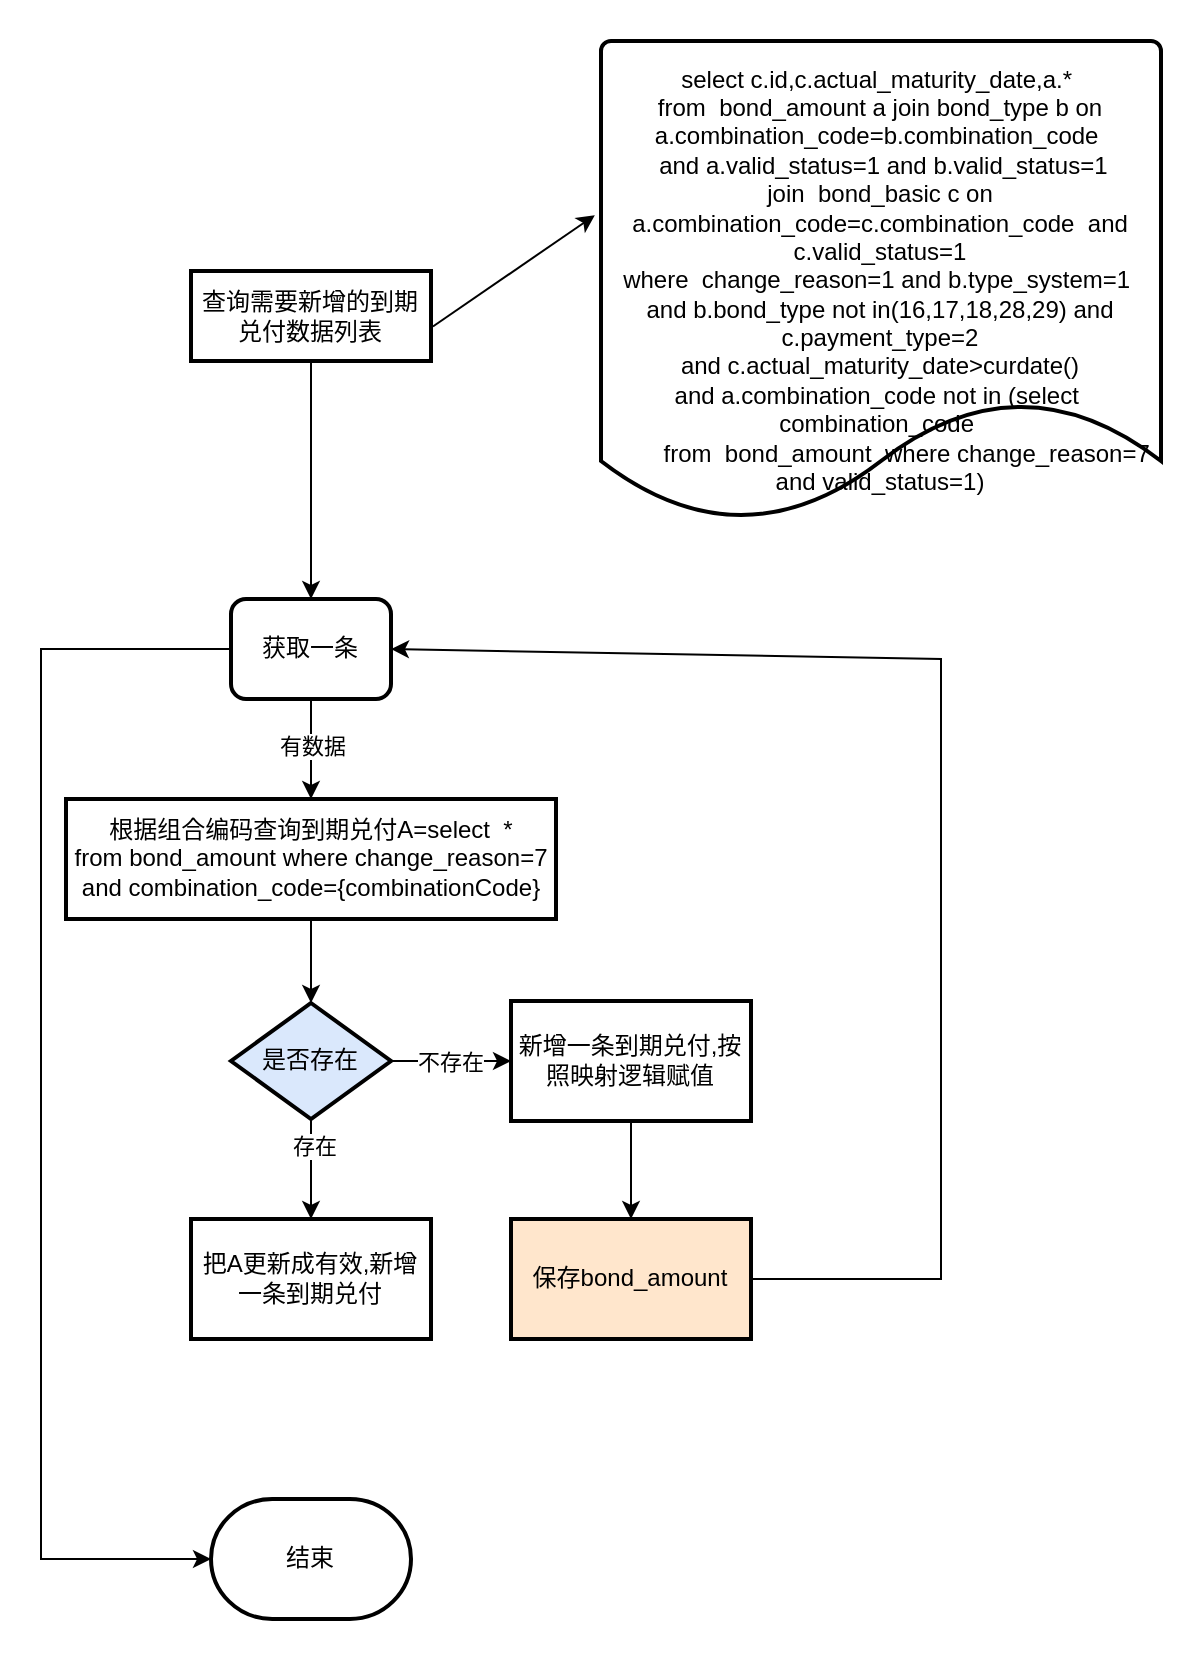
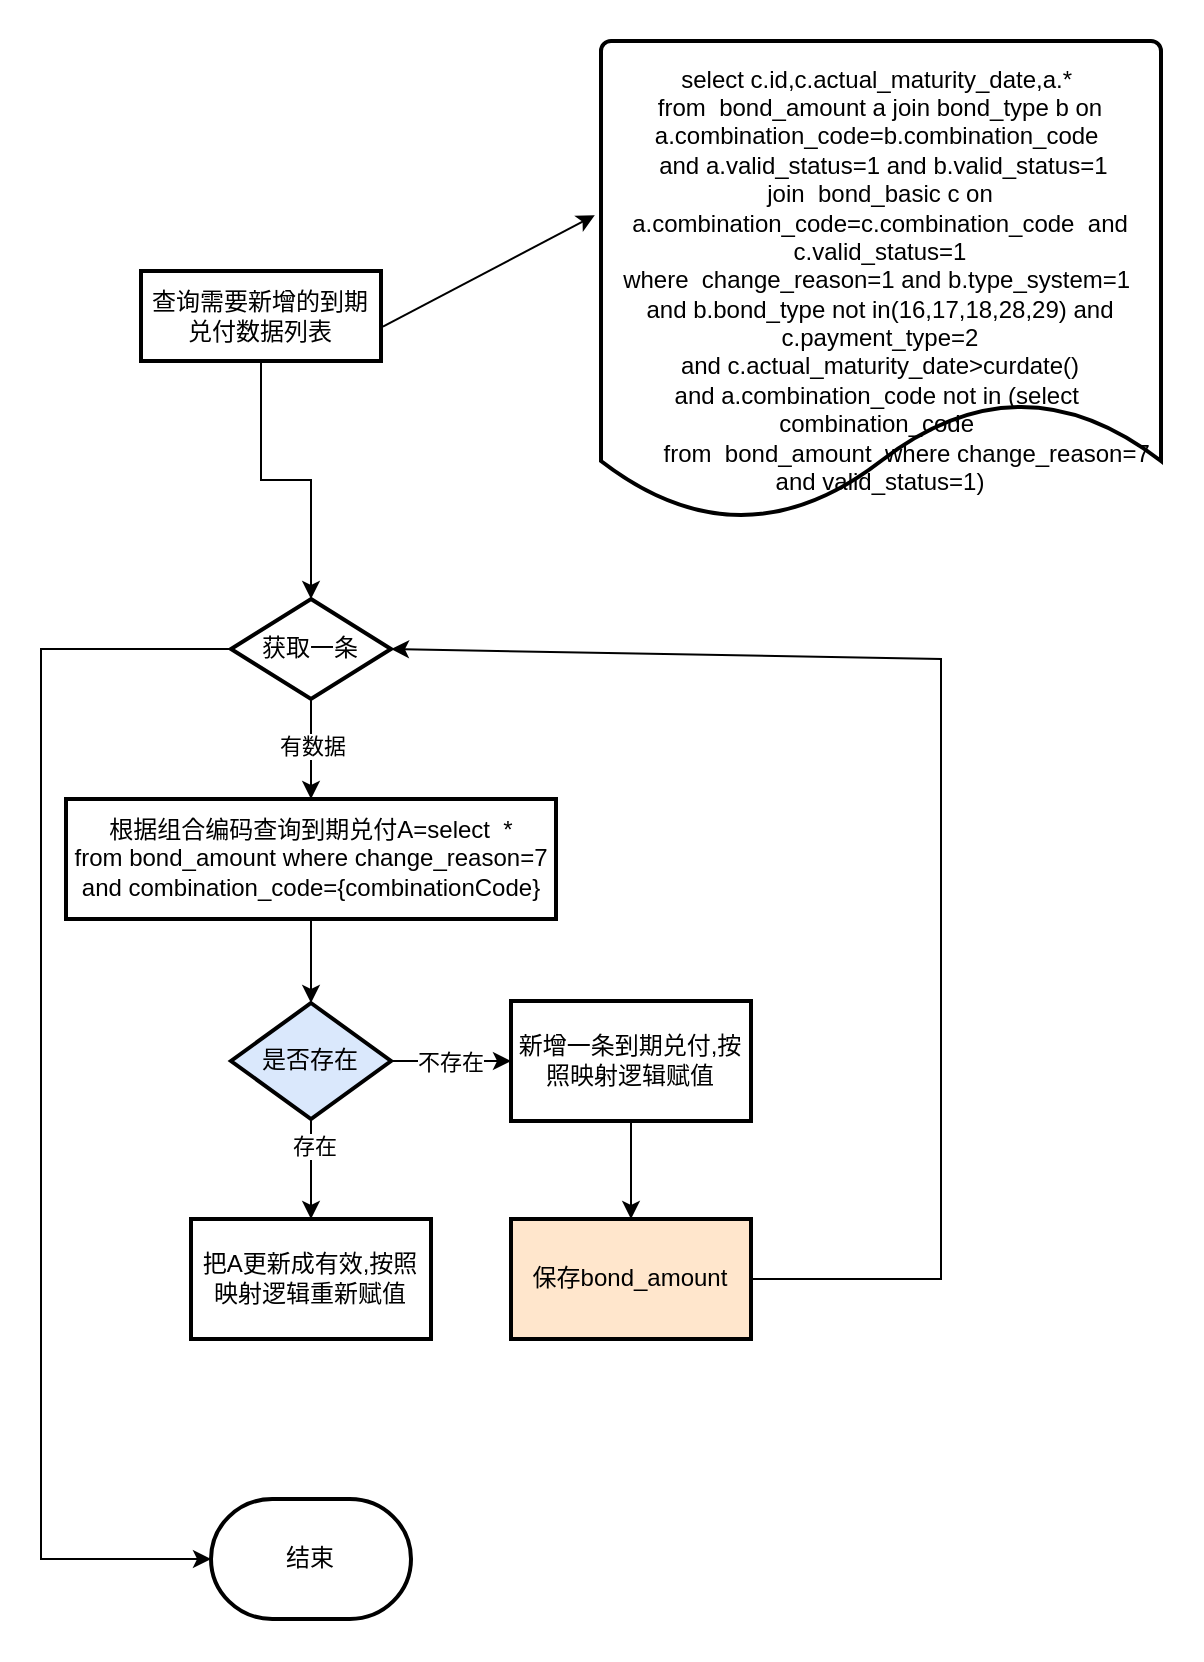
(311, 316) -> (261, 316)
(311, 649) -> (311, 649)
(311, 1279) -> (311, 1279)
